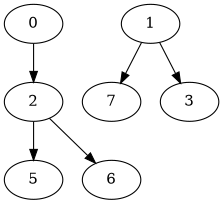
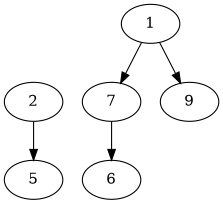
(34, 24) -> none
(190, 102) -> (190, 102)
(69, 137) -> (112, 136)
